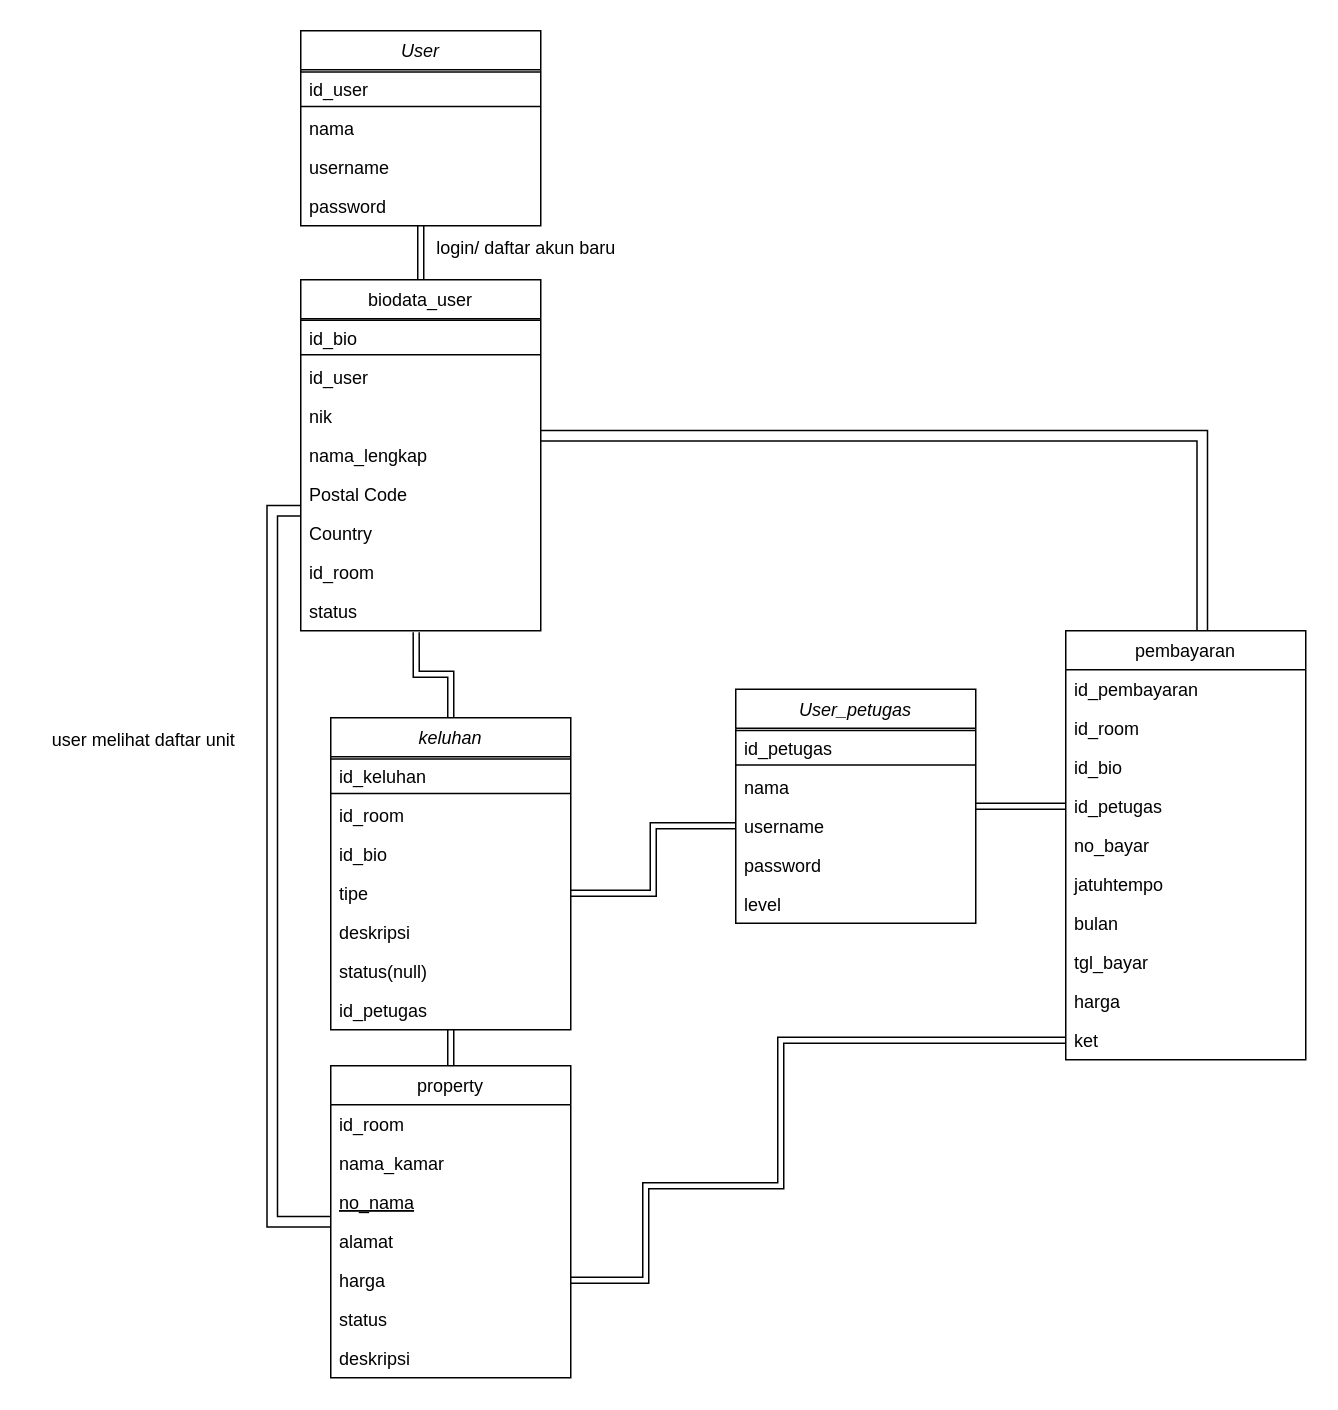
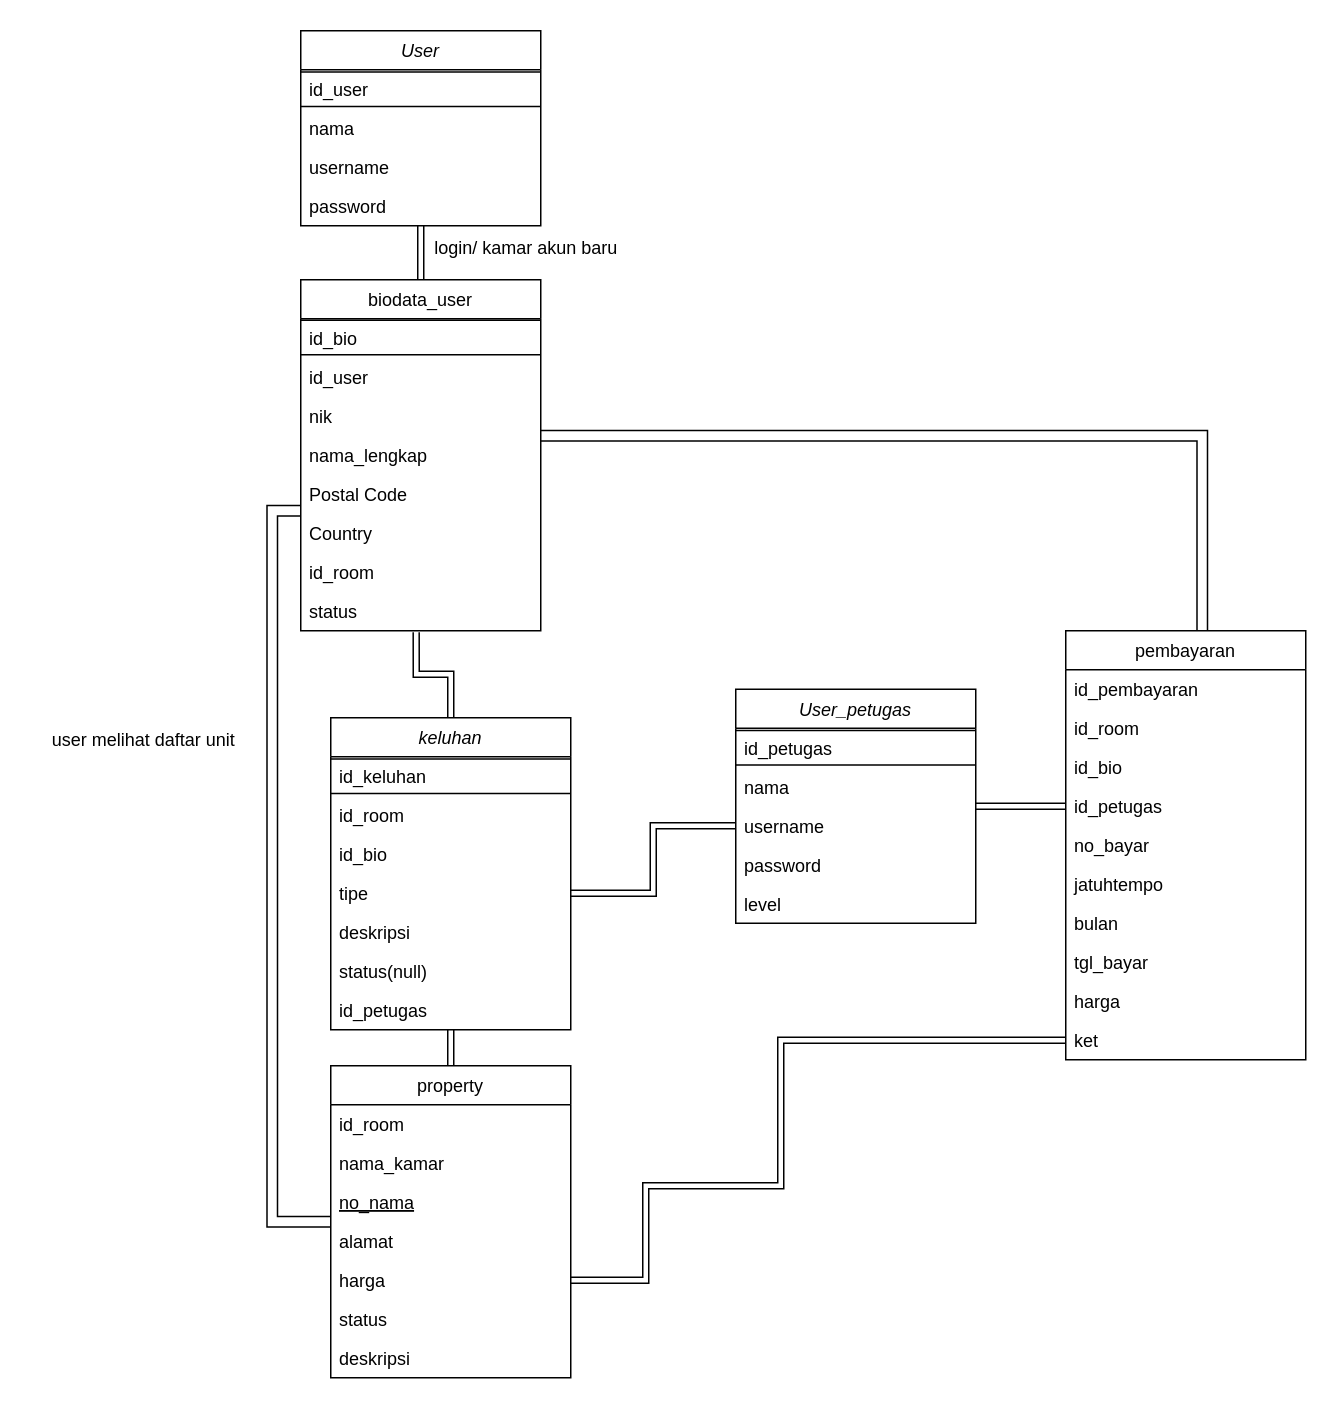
(527, 248) -> (527, 248)
